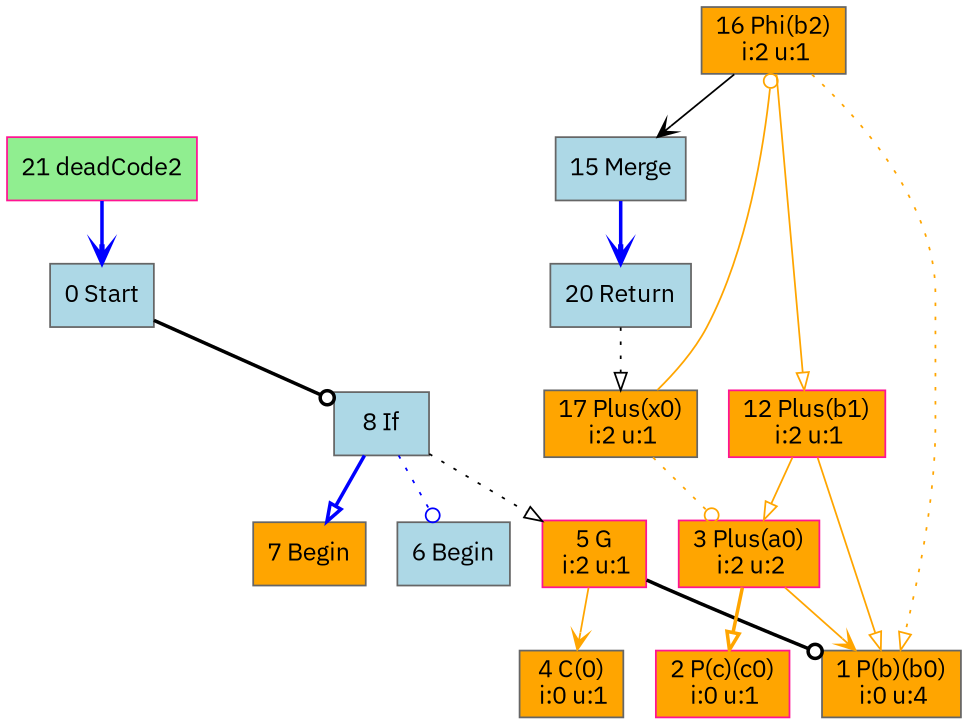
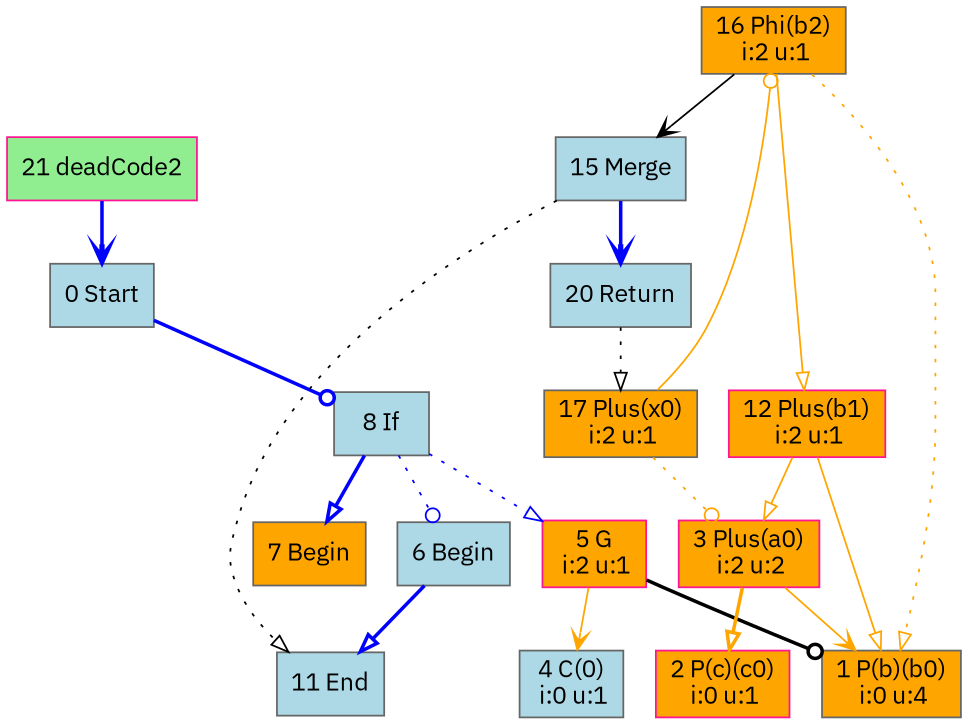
(237, 358) -> (237, 358)
(478, 483) -> (478, 483)
none -> (331, 684)
(571, 684) -> (571, 684)
